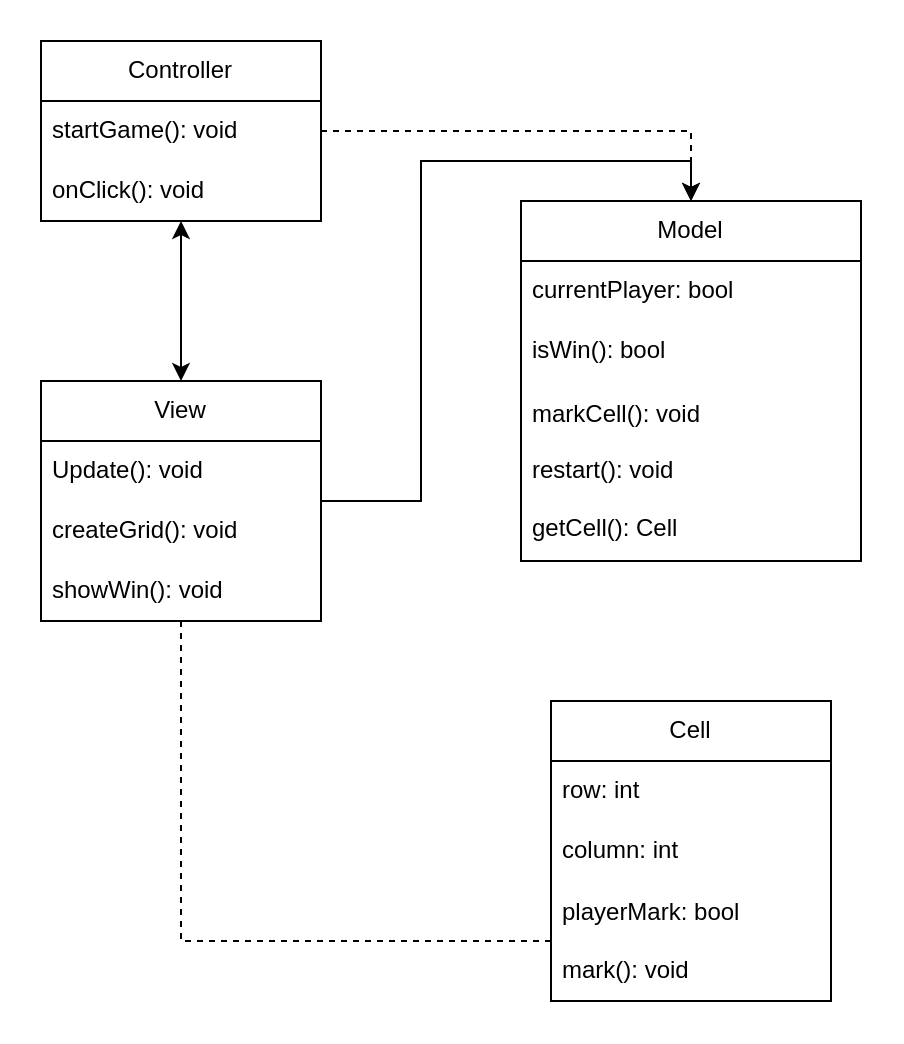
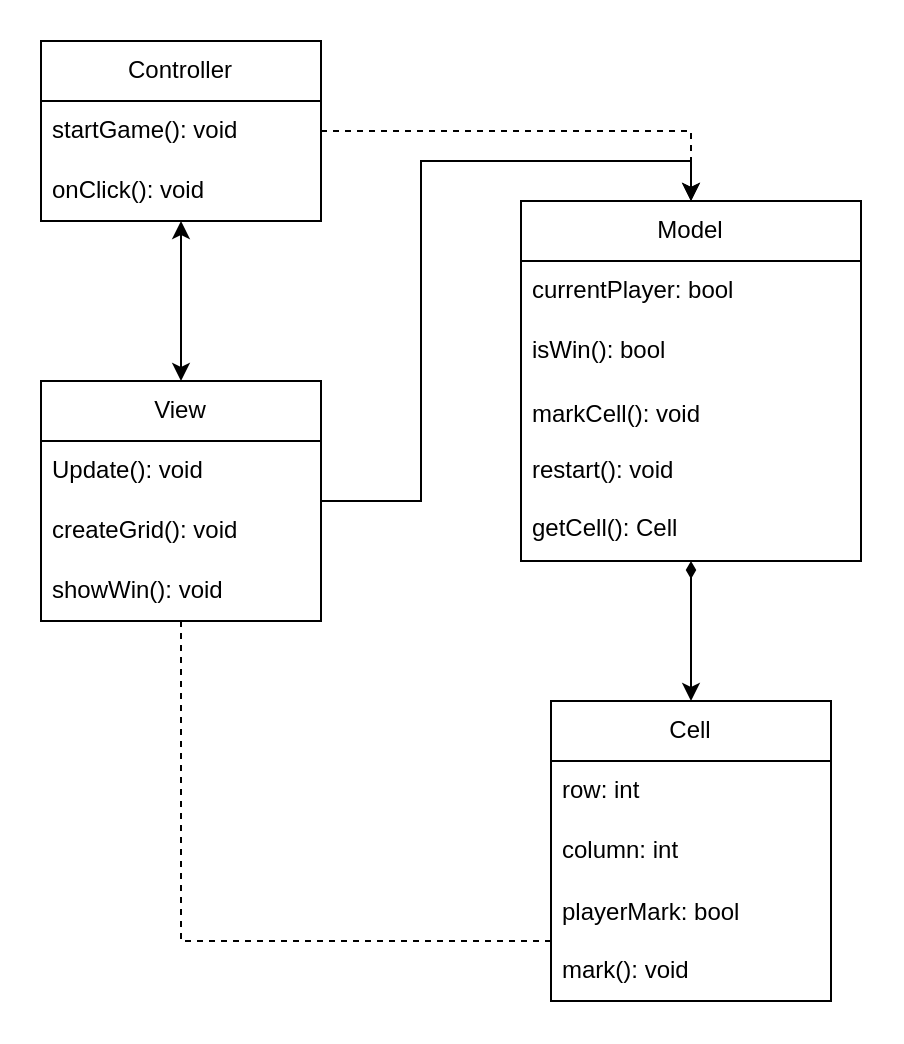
none -> (691, 632)
